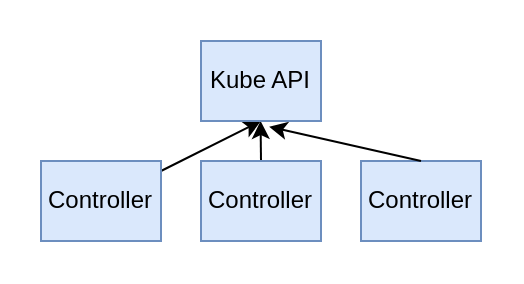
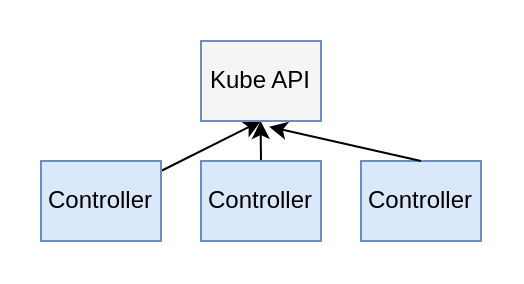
(261, 81) -> (261, 81)
